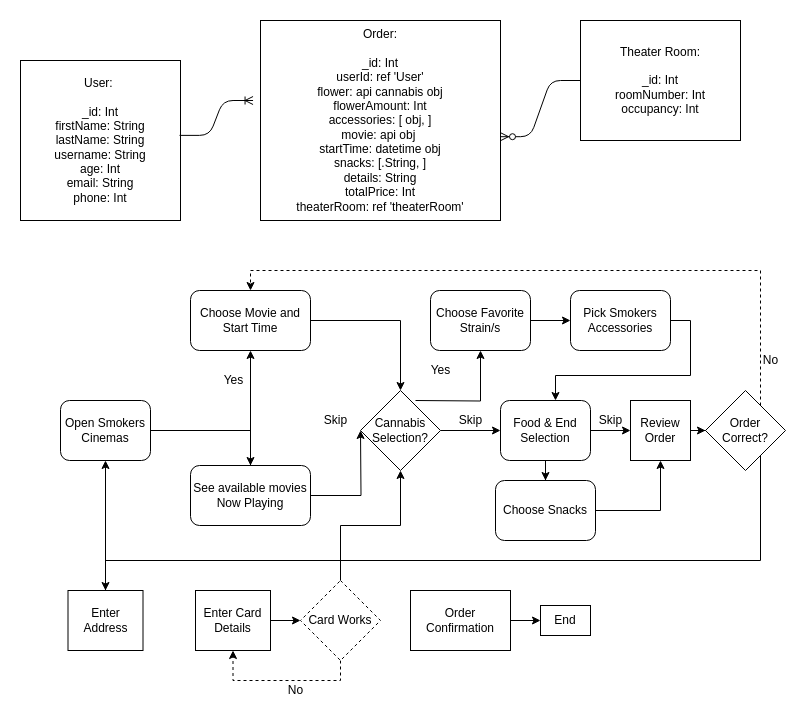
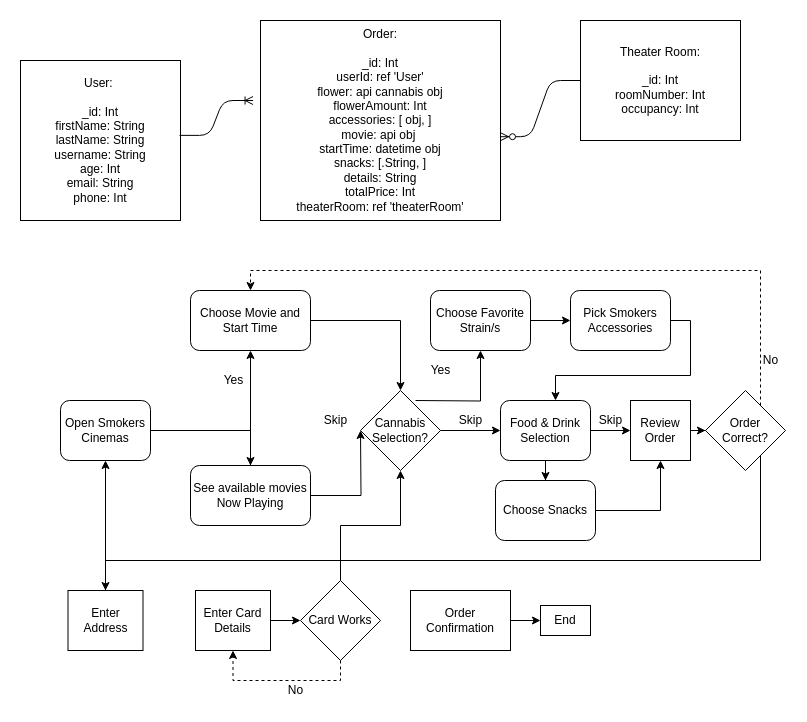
(546, 431) -> (546, 431)
(341, 621) -> (341, 621)
